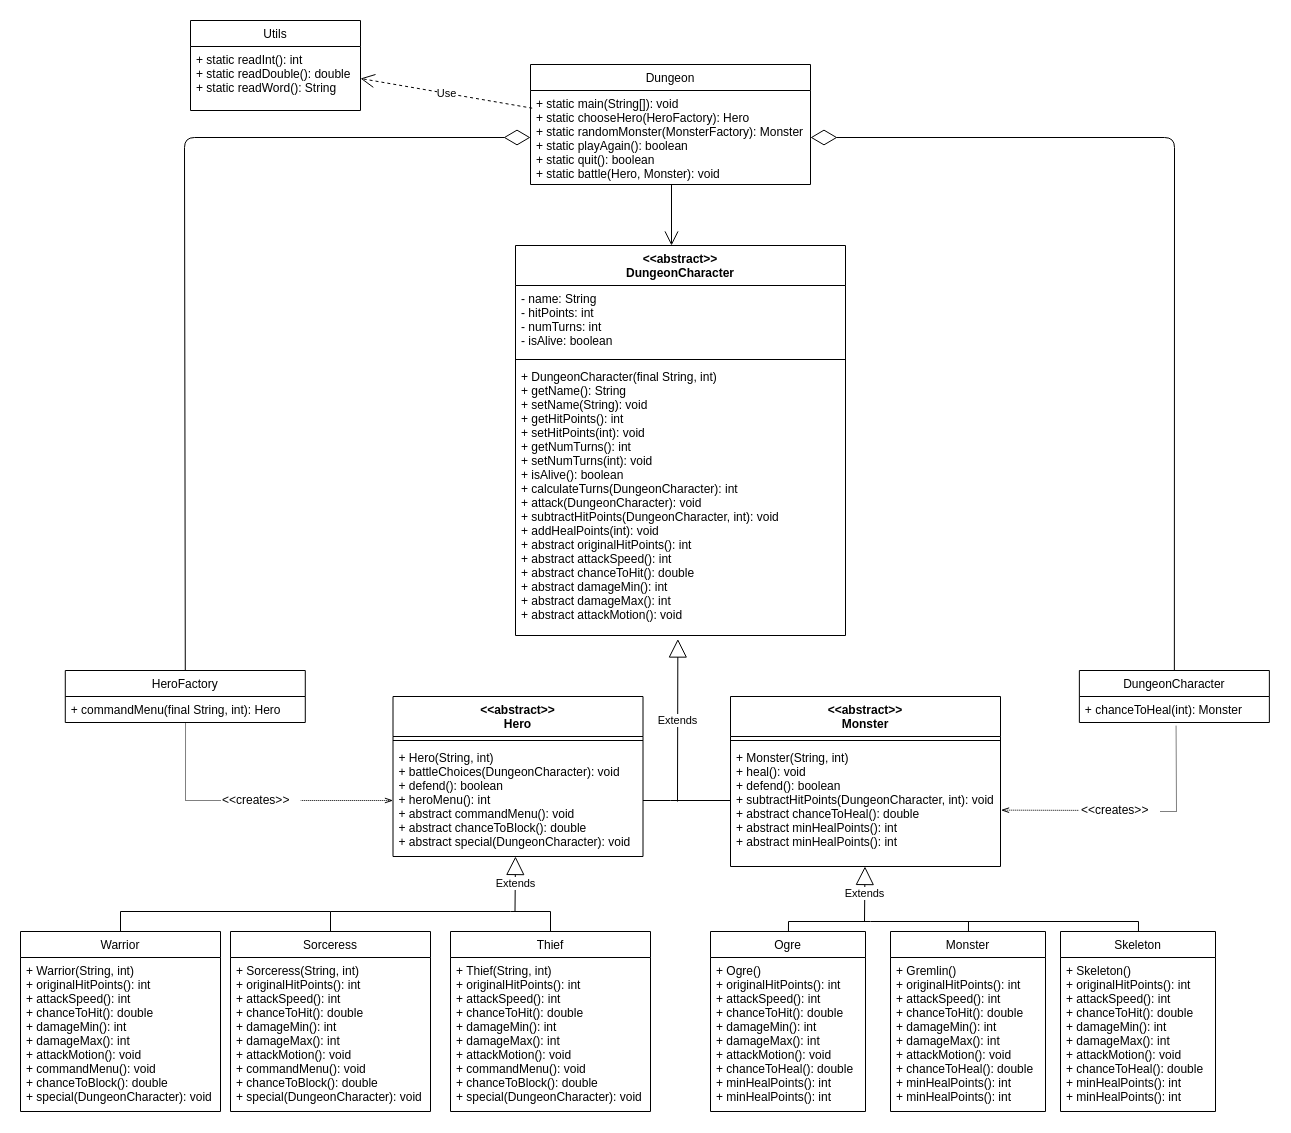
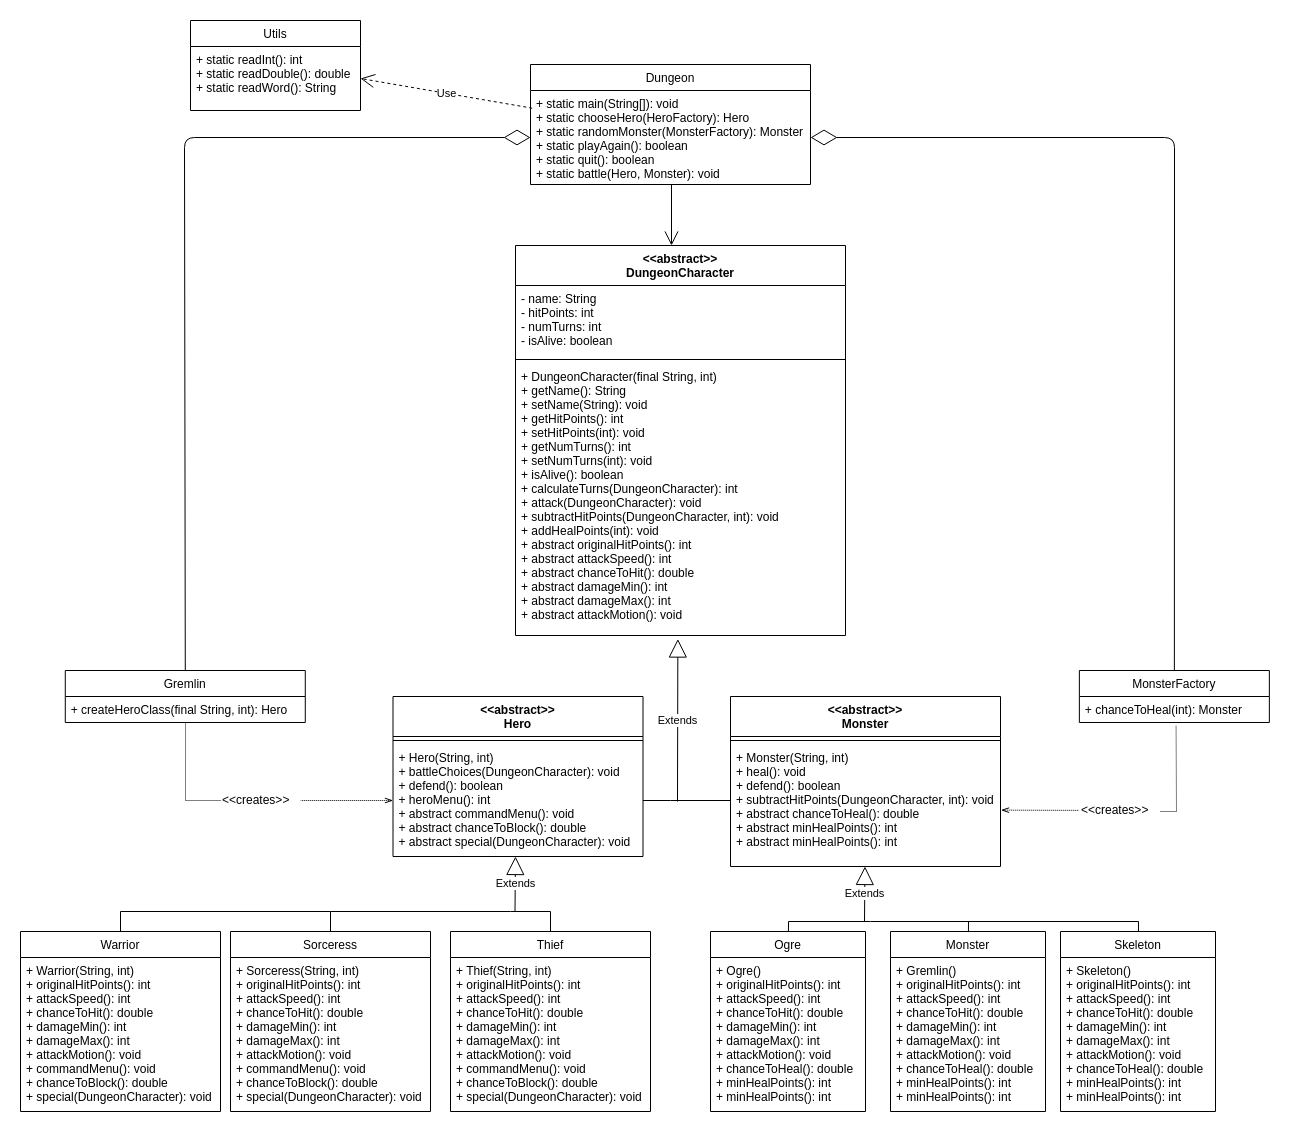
(185, 684) -> (185, 684)
(1174, 684) -> (1174, 684)
(183, 710) -> (195, 710)
